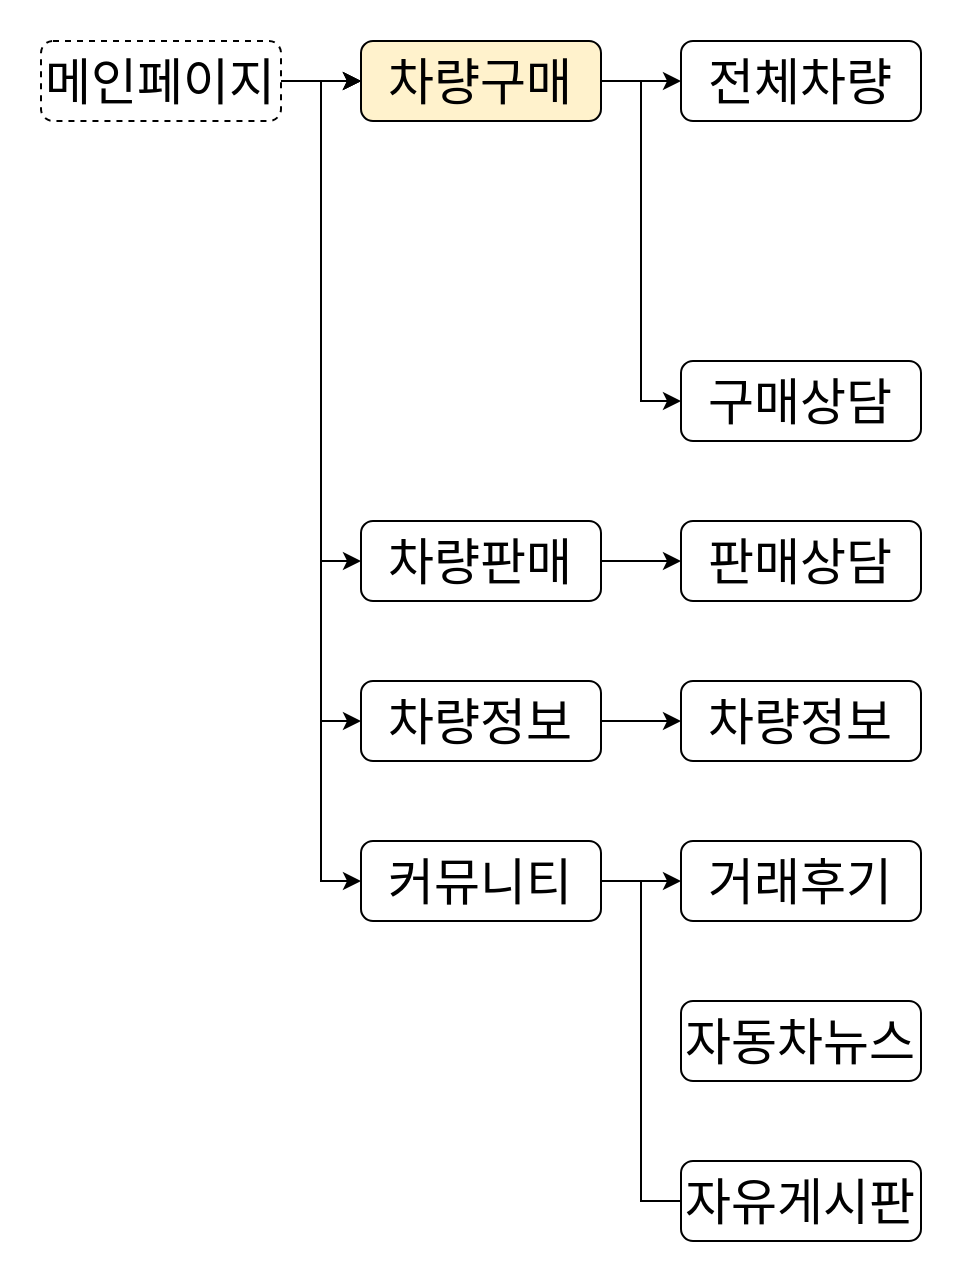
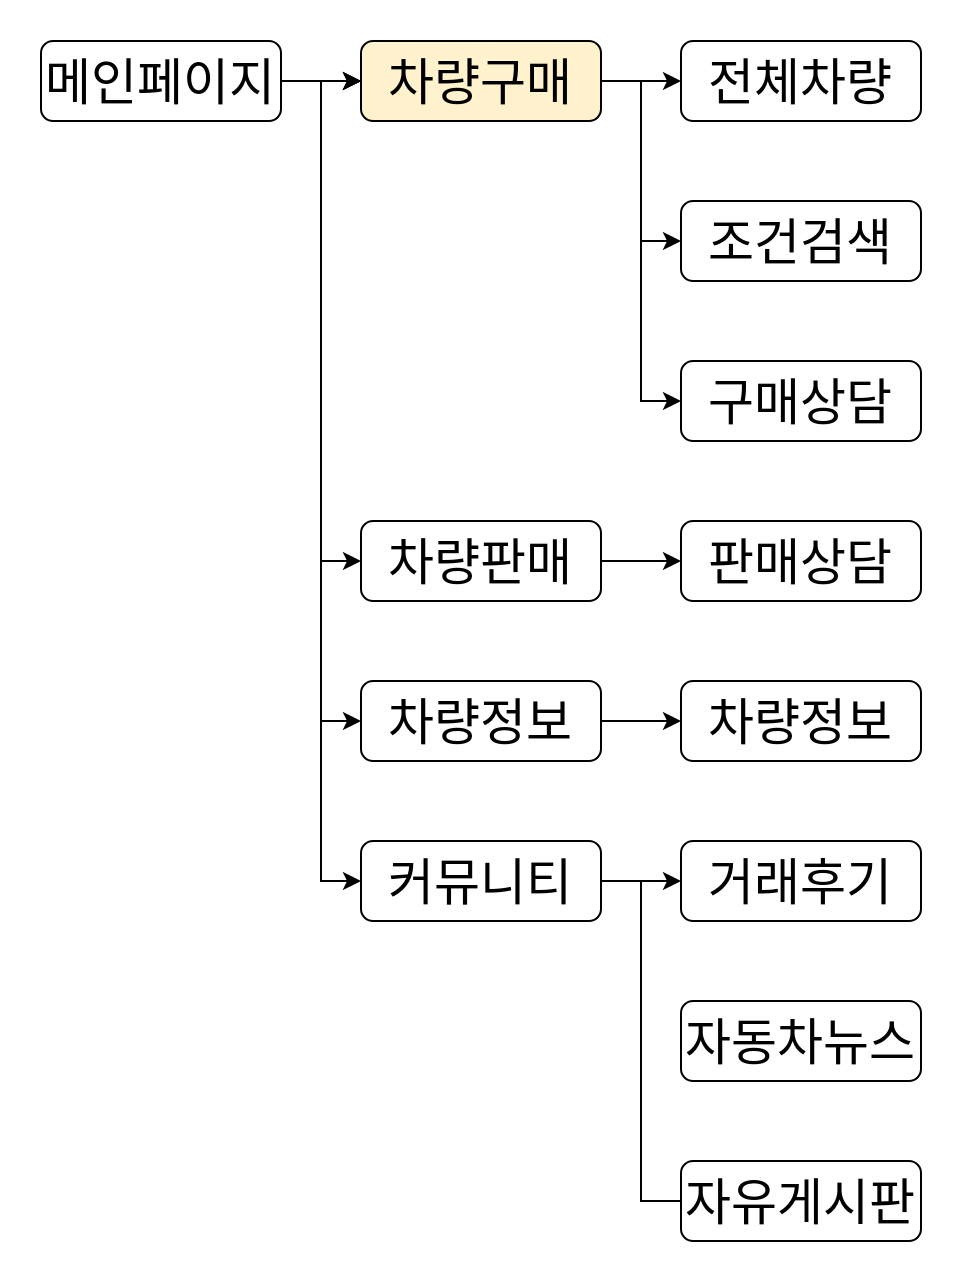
(161, 81) -> (161, 81)
none -> (656, 241)
none -> (801, 241)
